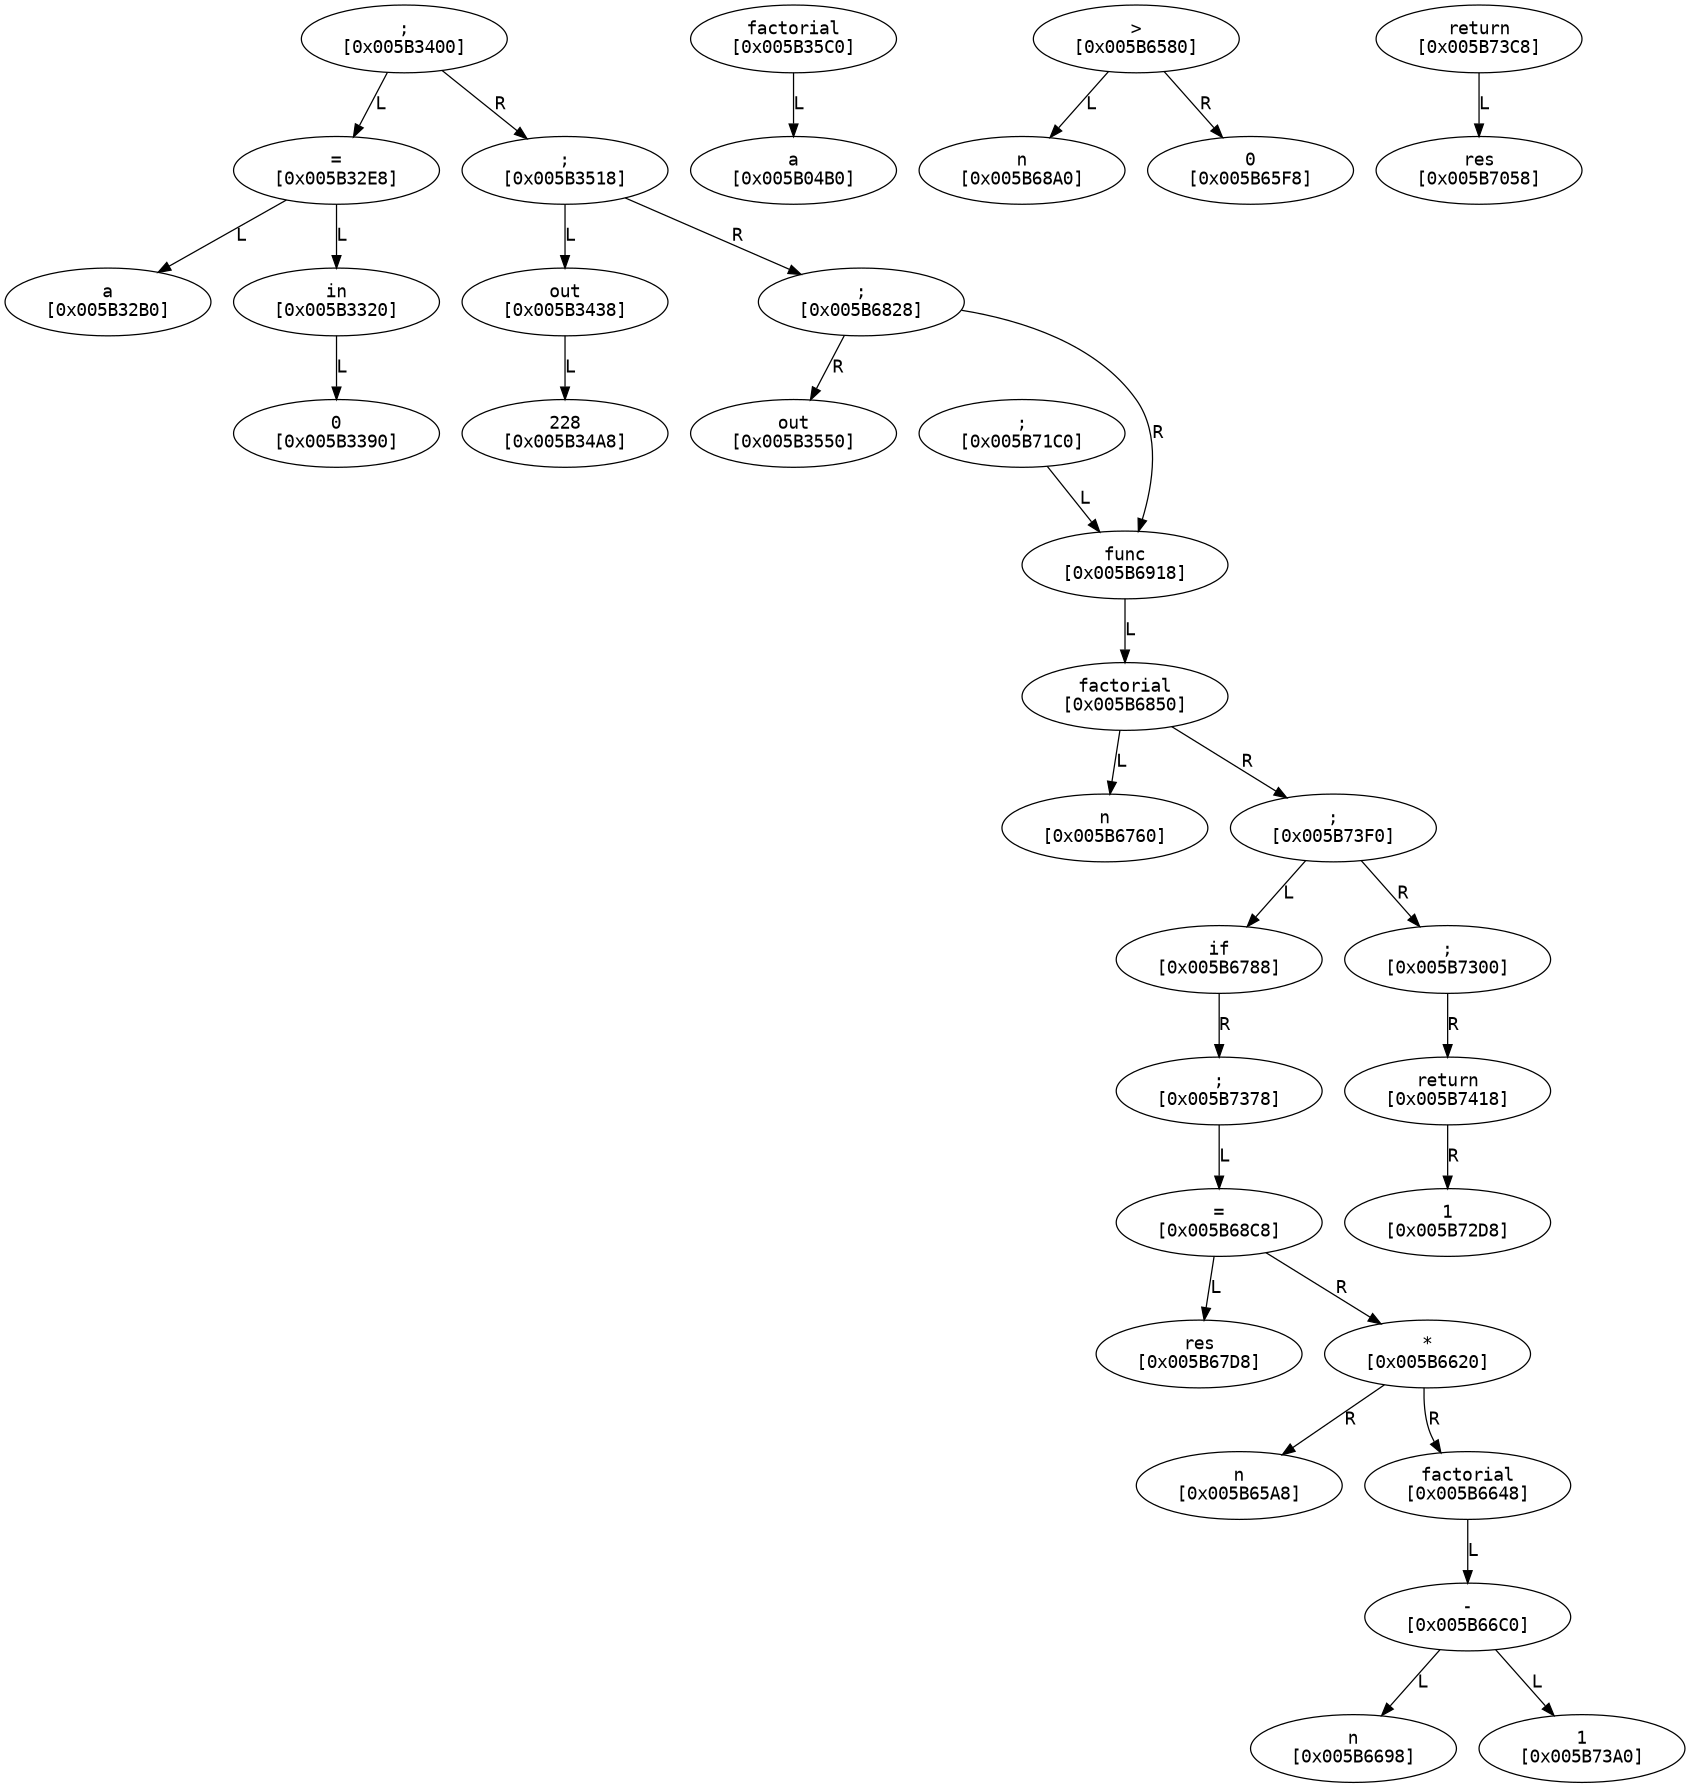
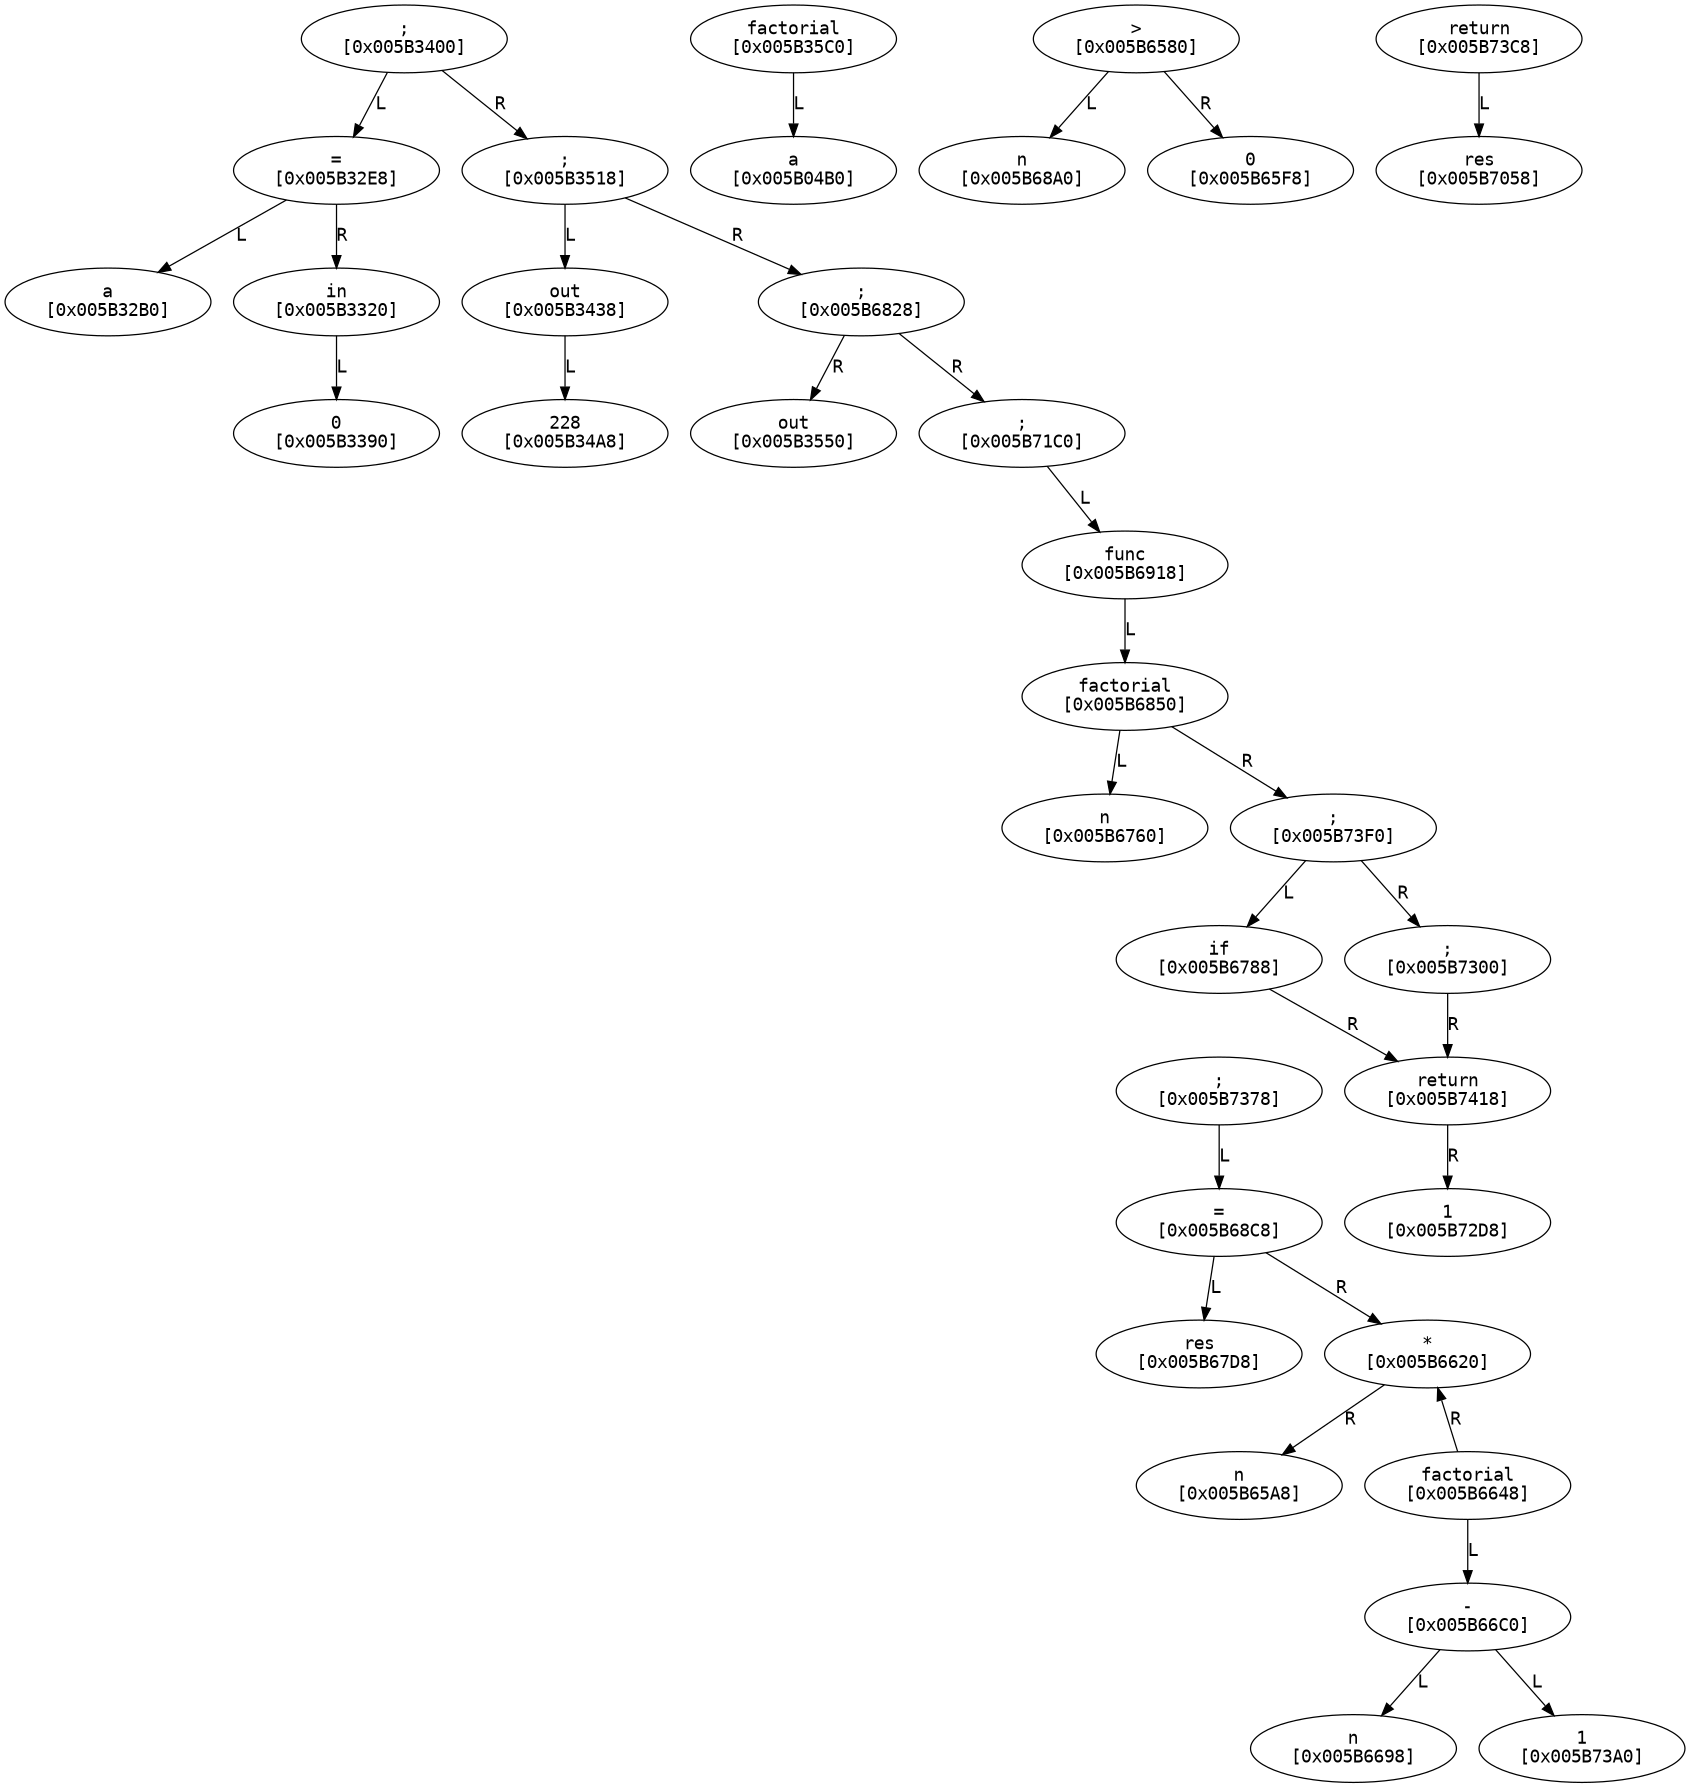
(342, 236) -> (342, 236)
(1110, 372) -> (937, 364)
(1219, 1019) -> (1328, 1022)
(1426, 1416) -> (1450, 1426)
